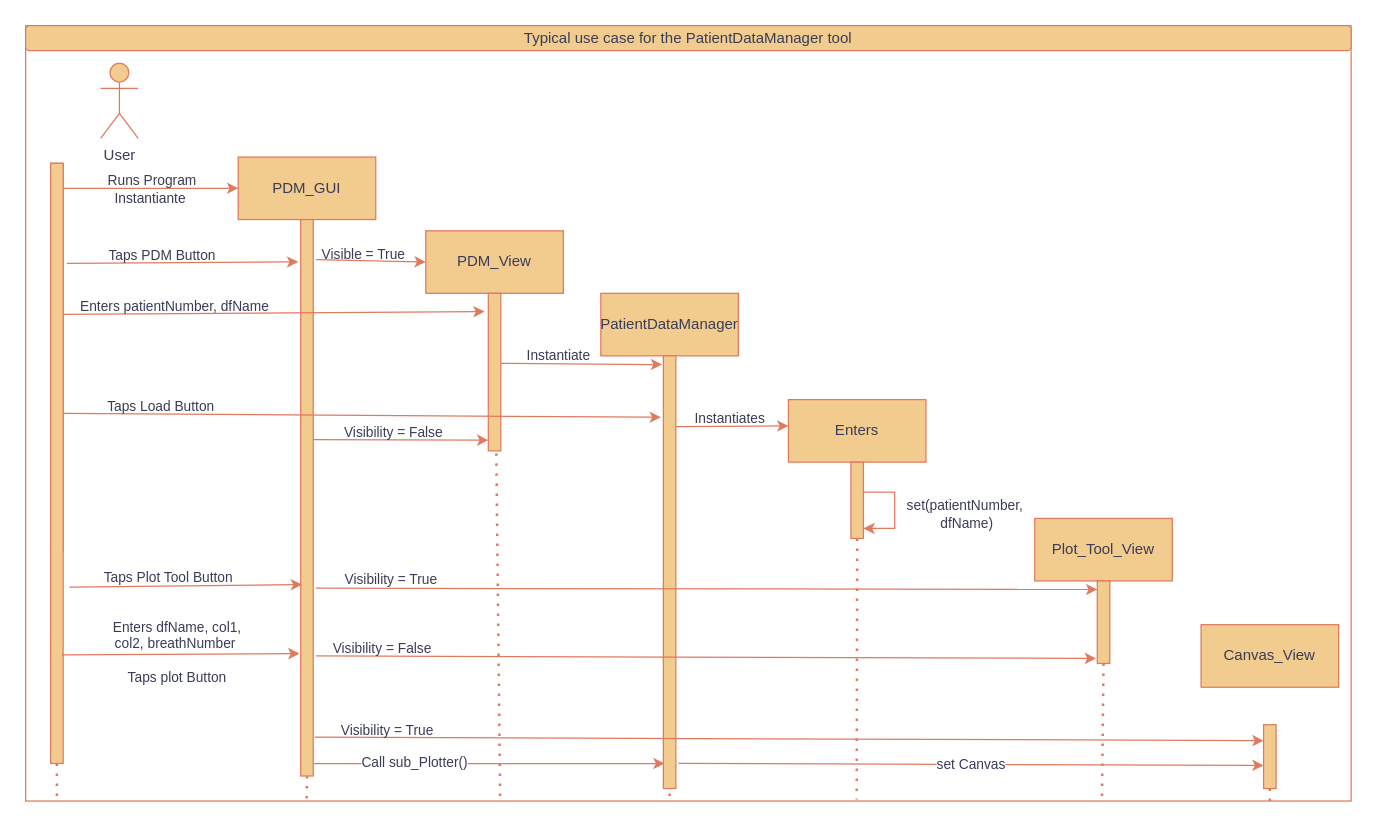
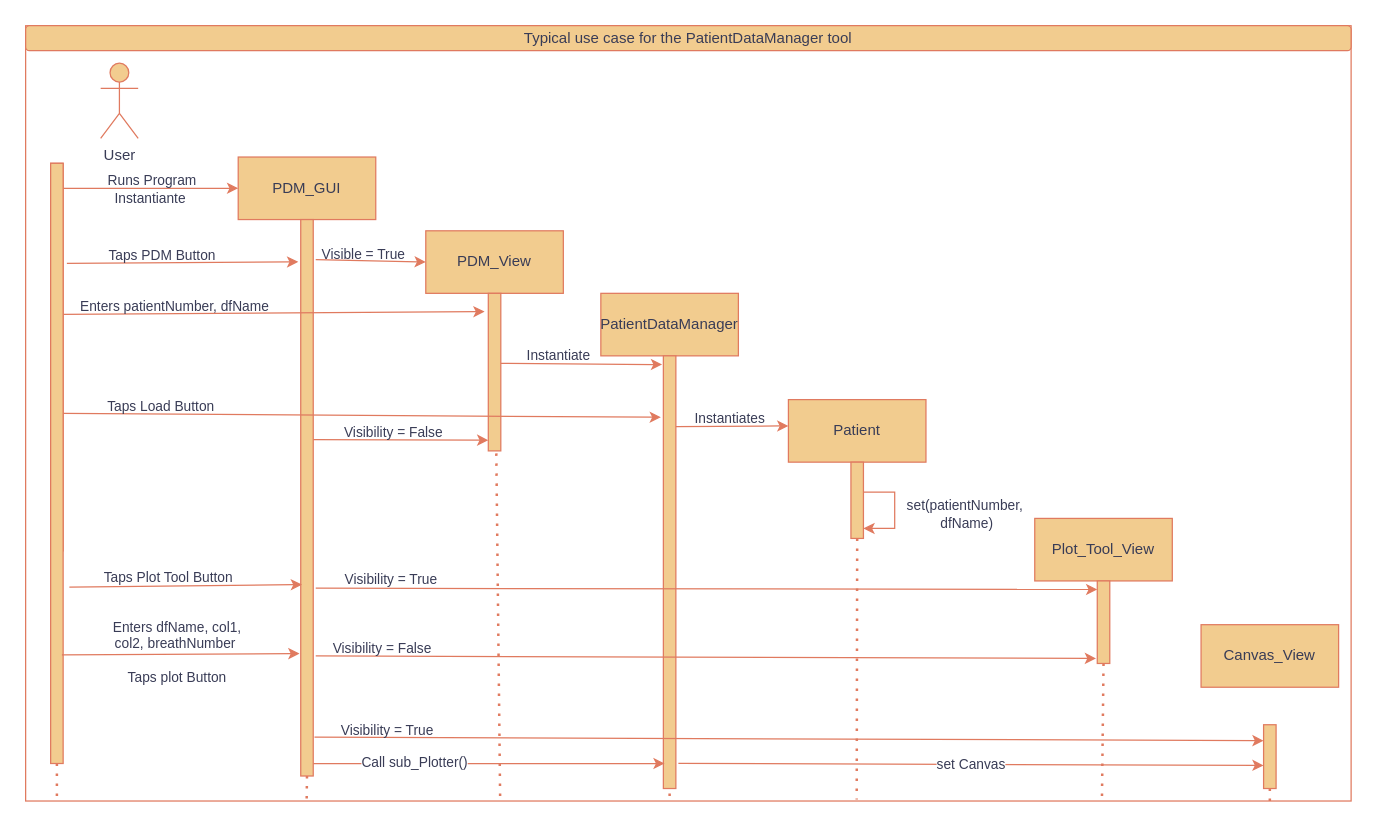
(857, 431) -> (857, 431)
